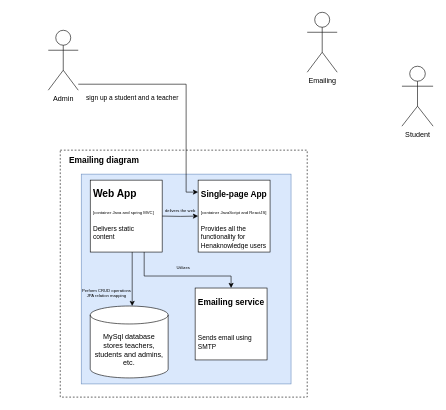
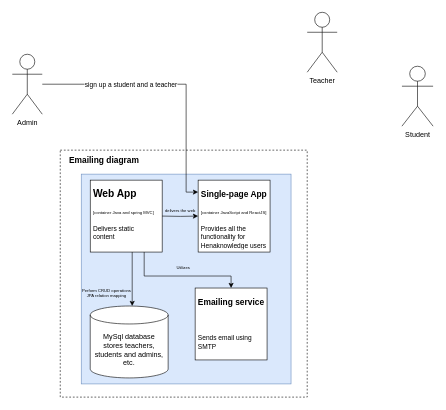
(63, 60) -> (27, 84)
(323, 81) -> (323, 81)
